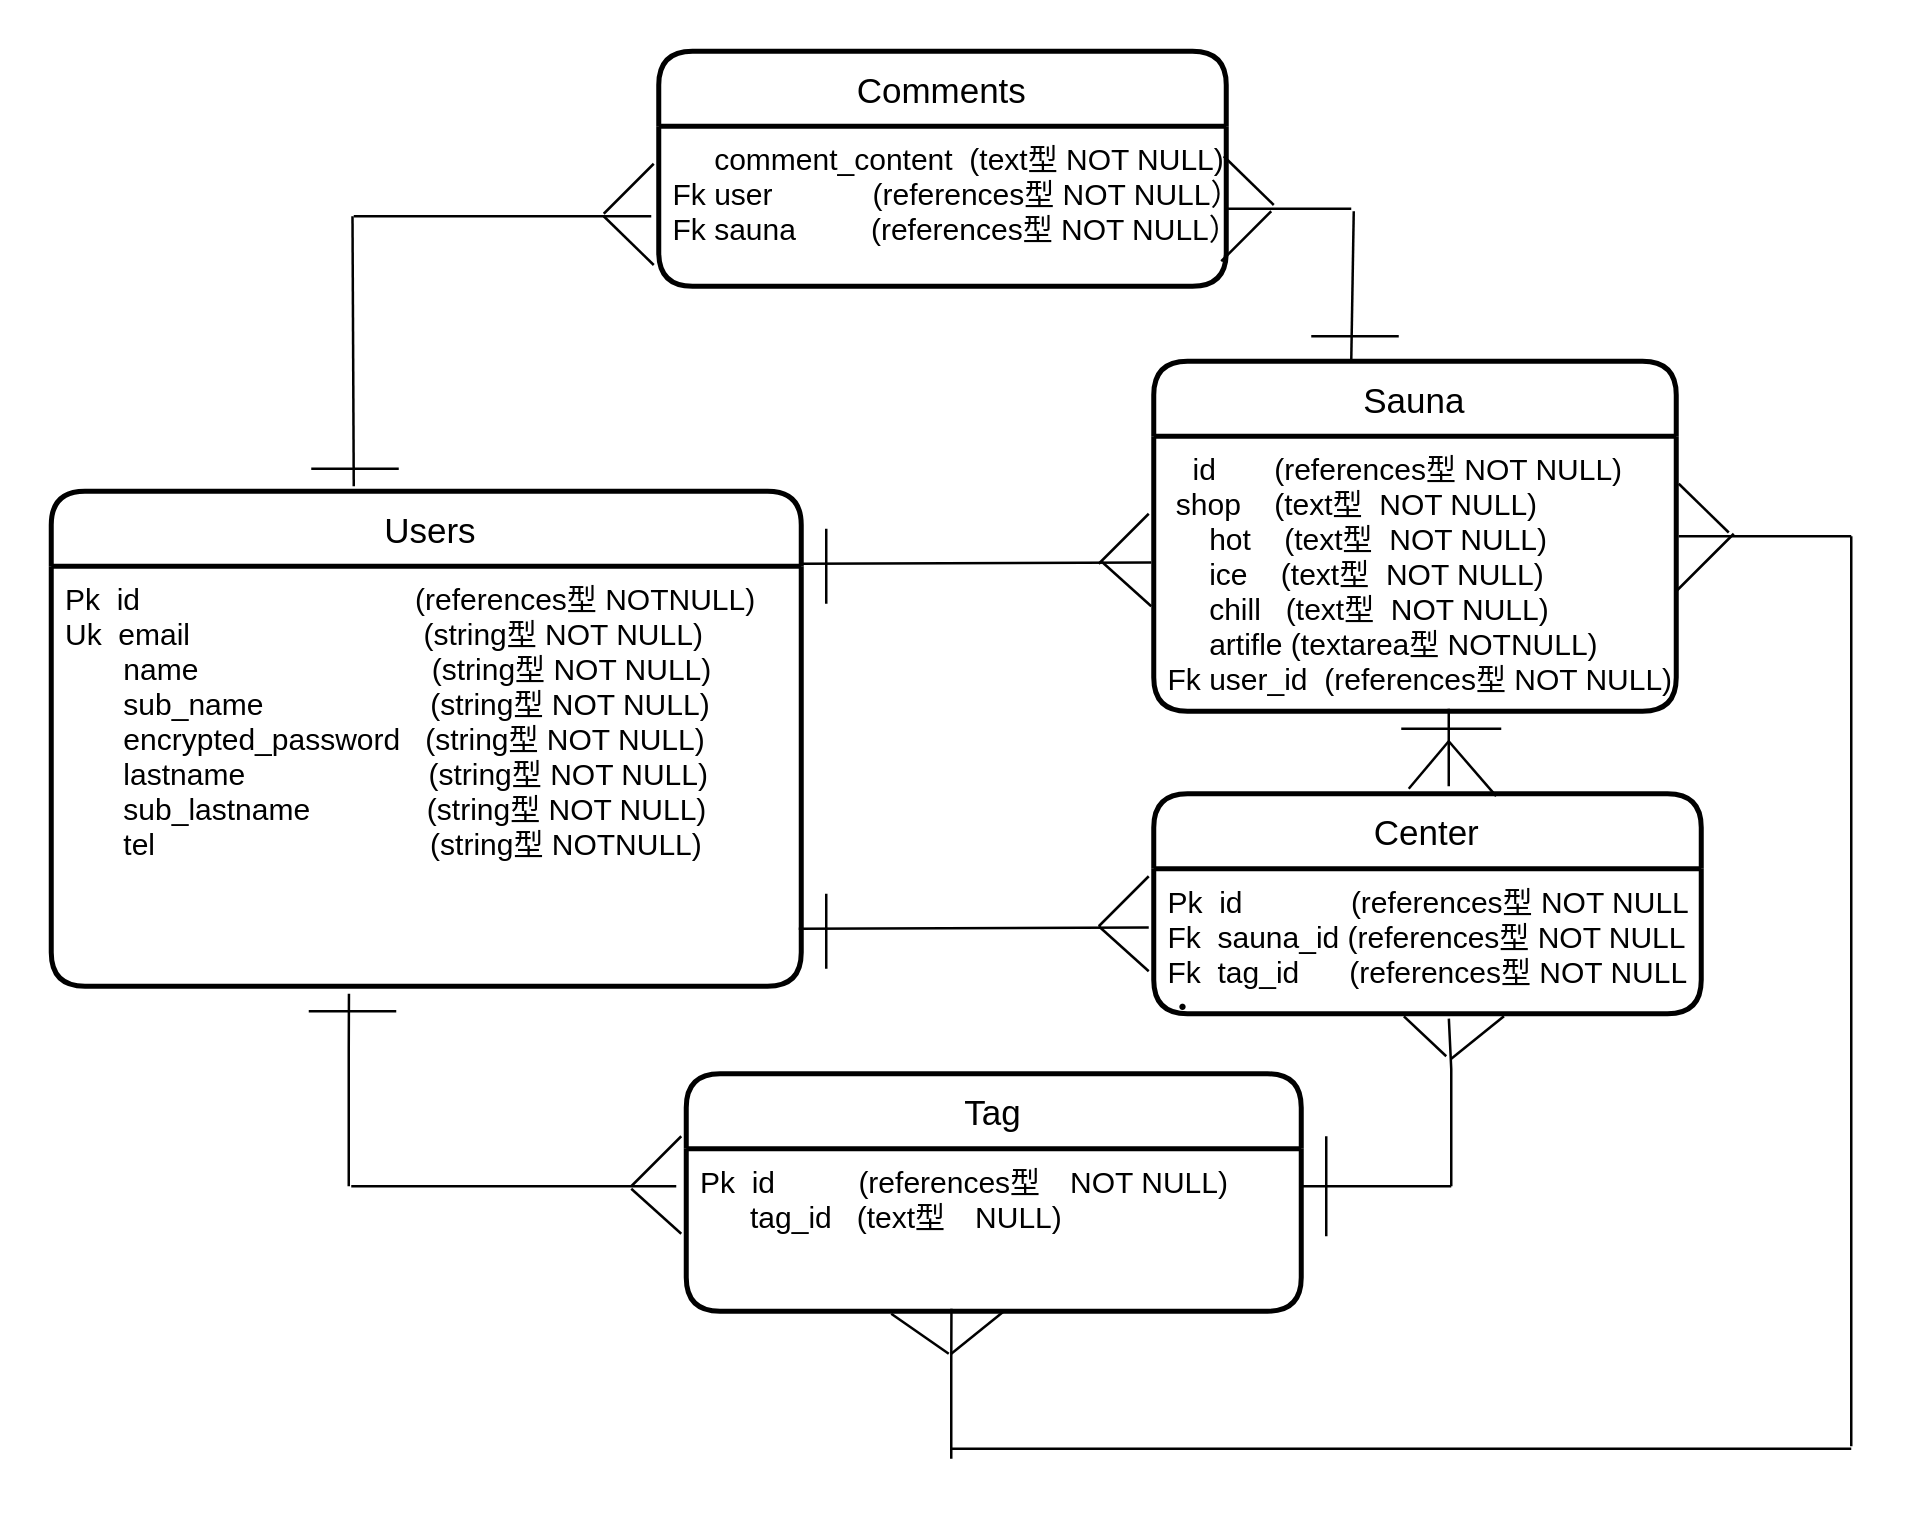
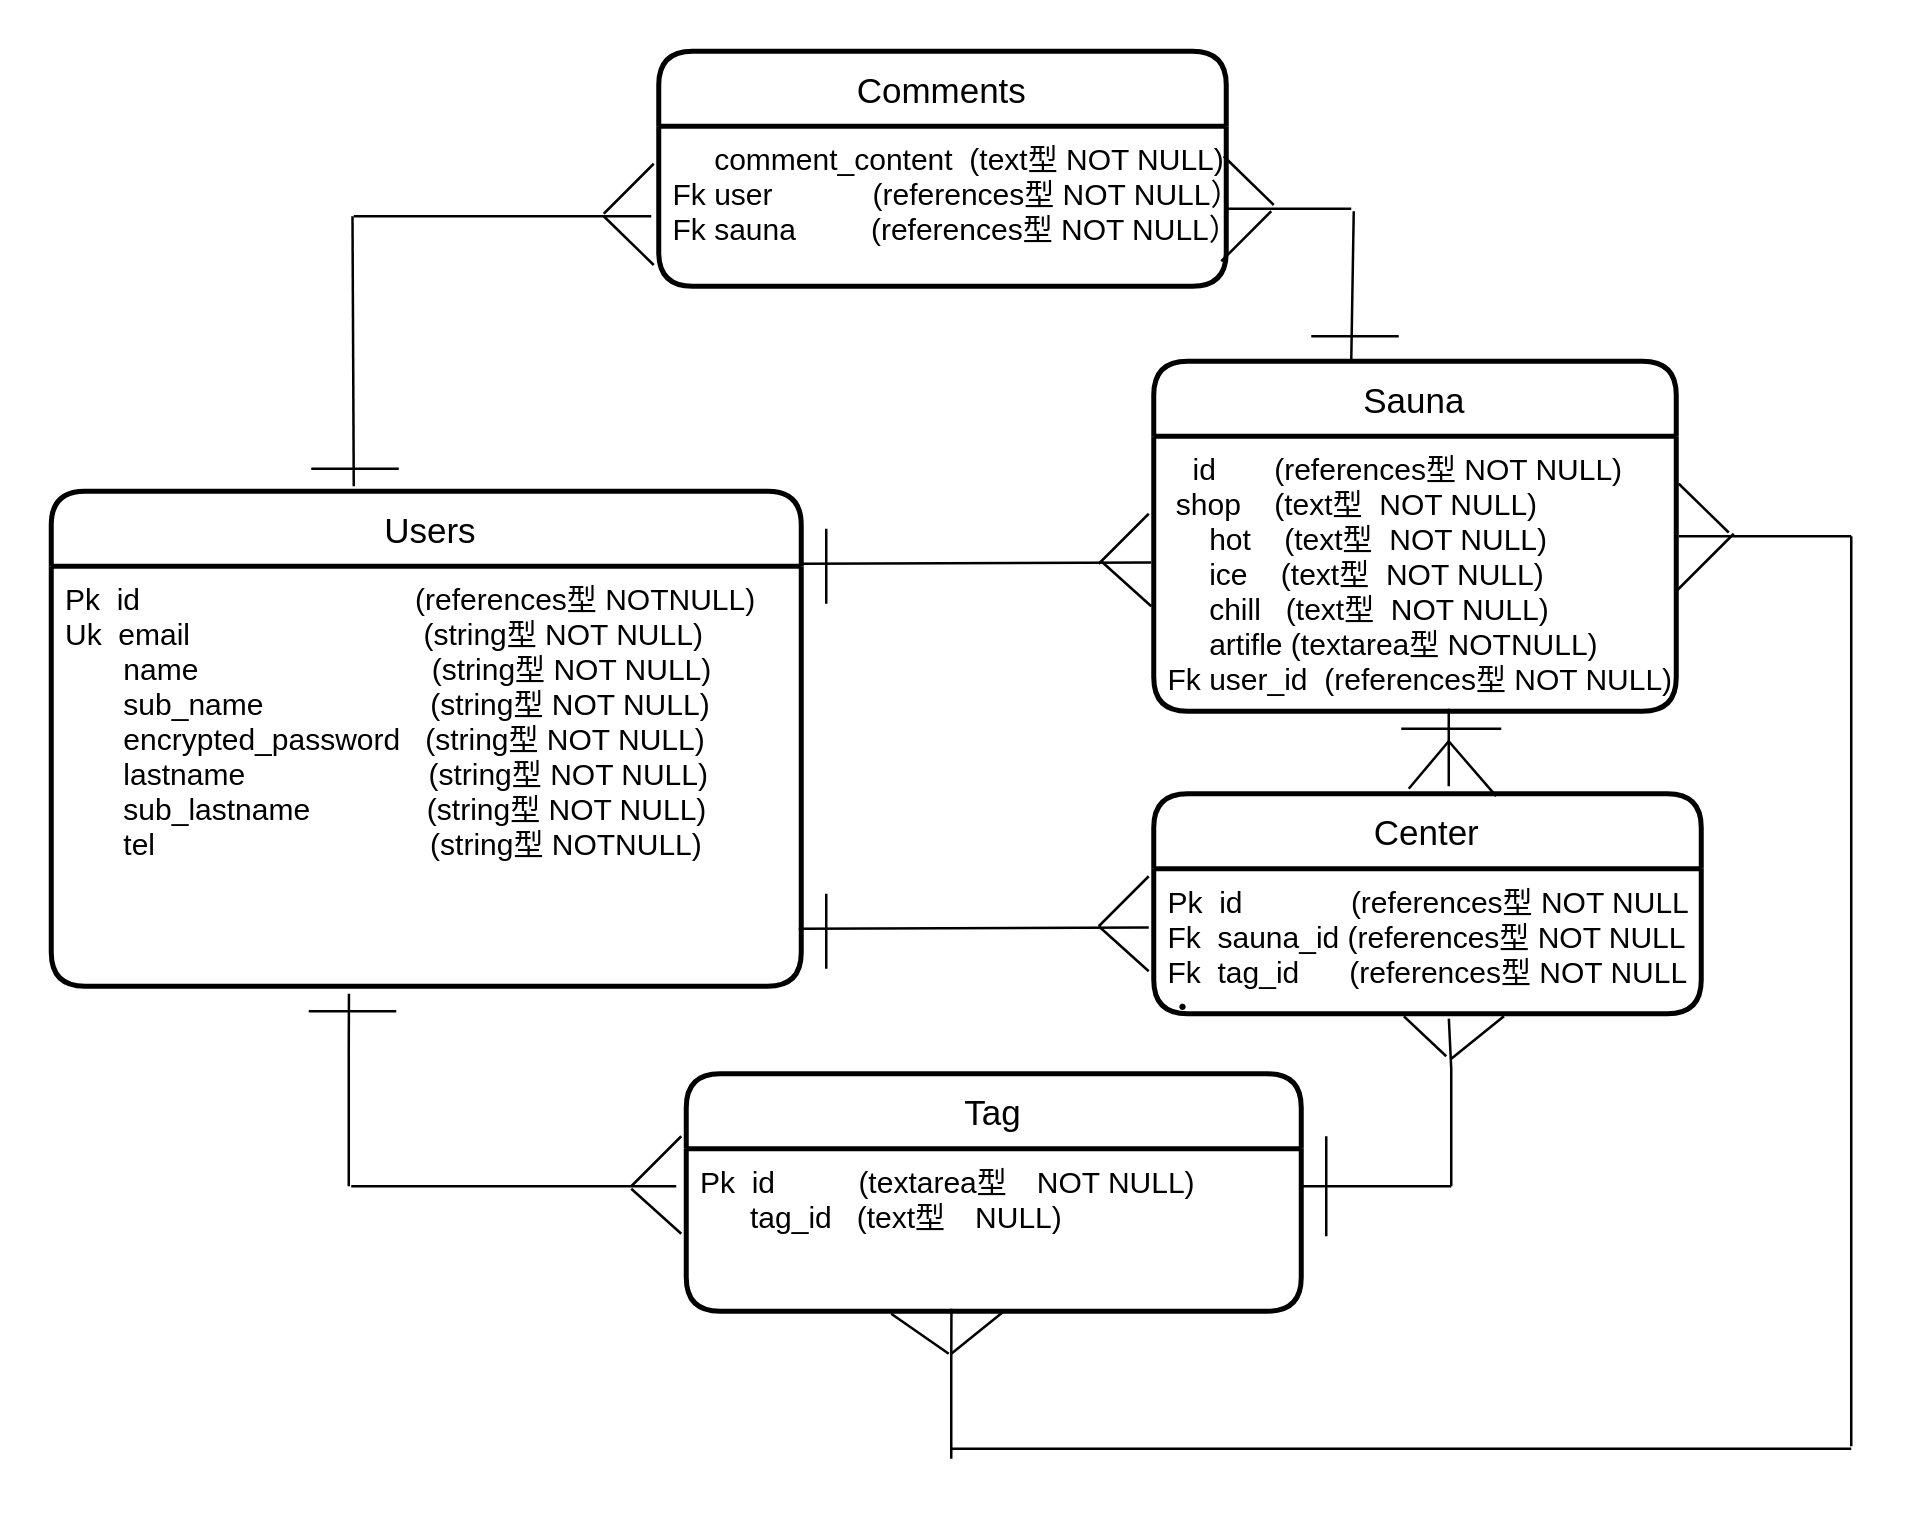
(1001, 1183) -> (984, 1183)
